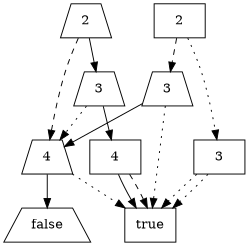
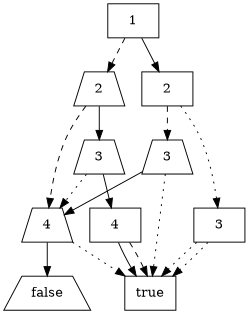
none -> (133, 21)
